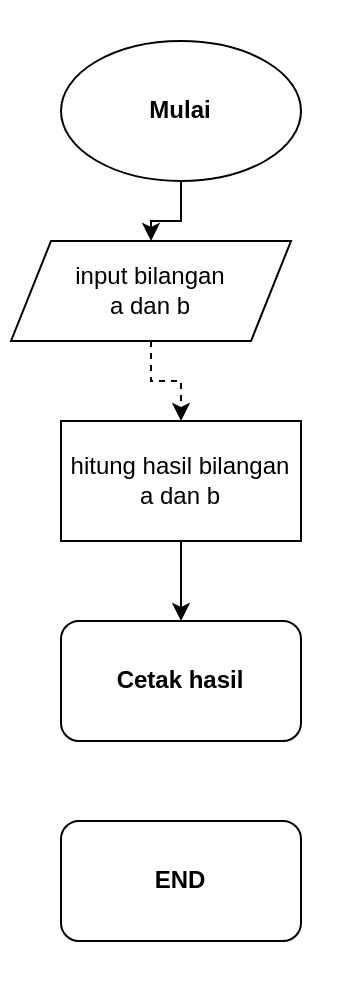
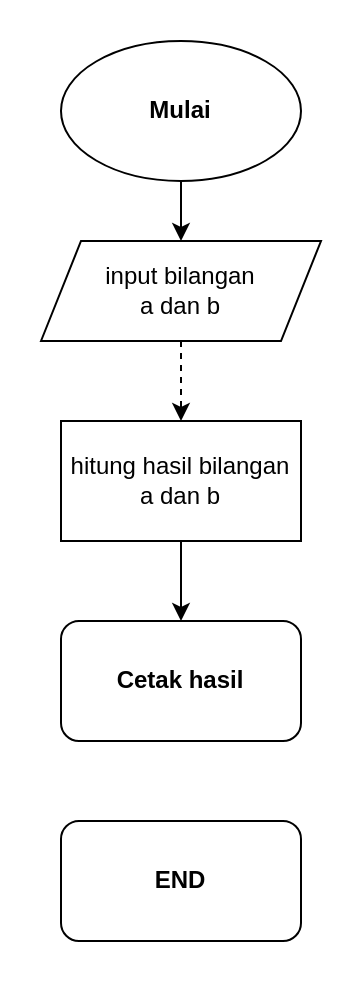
(151, 291) -> (181, 291)
